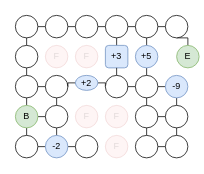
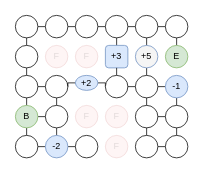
(147, 57) -> (147, 57)
(188, 57) -> (177, 57)
(177, 87) -> (177, 87)
